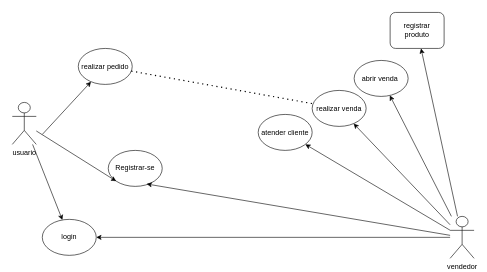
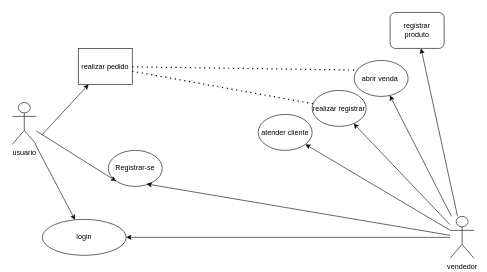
(105, 66) -> (105, 66)
none -> (238, 68)
(339, 108) -> (339, 108)
(69, 237) -> (84, 237)
